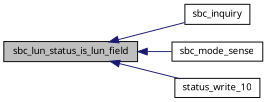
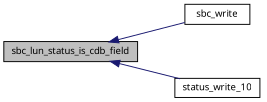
(217, 14) -> (217, 14)
(71, 52) -> (71, 52)
(217, 52) -> none
